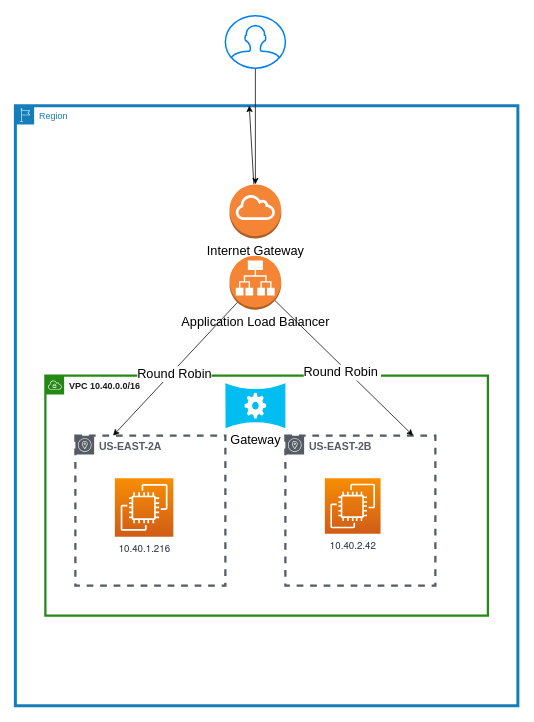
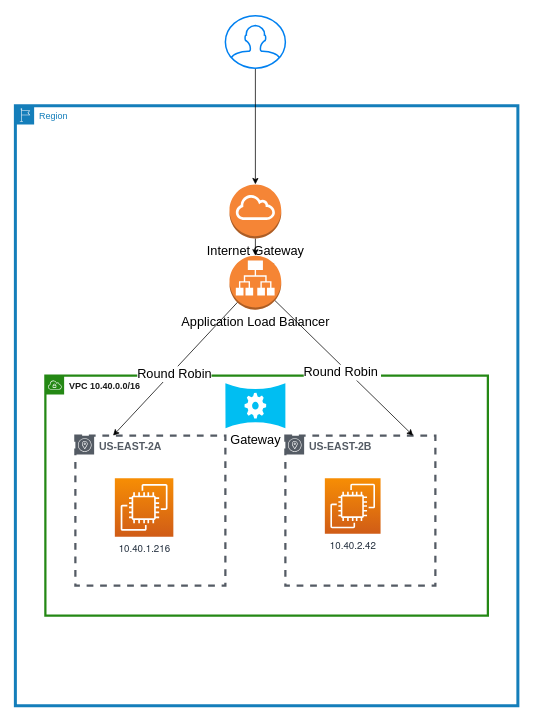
(252, 147) -> (255, 244)
